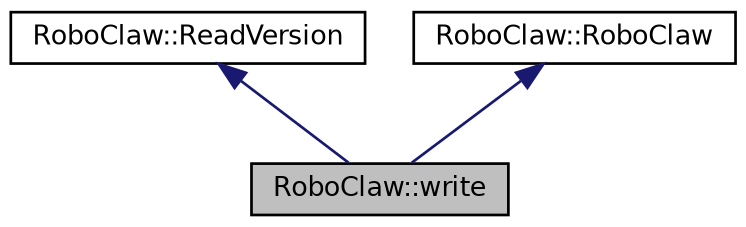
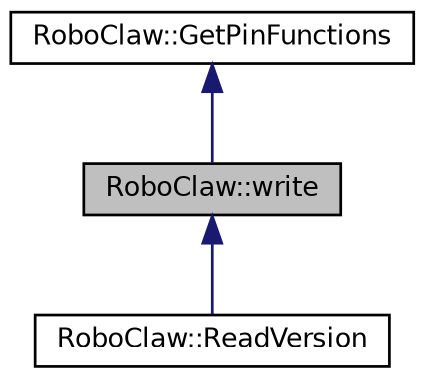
(575, 38) -> (212, 38)
(295, 122) -> (212, 279)
